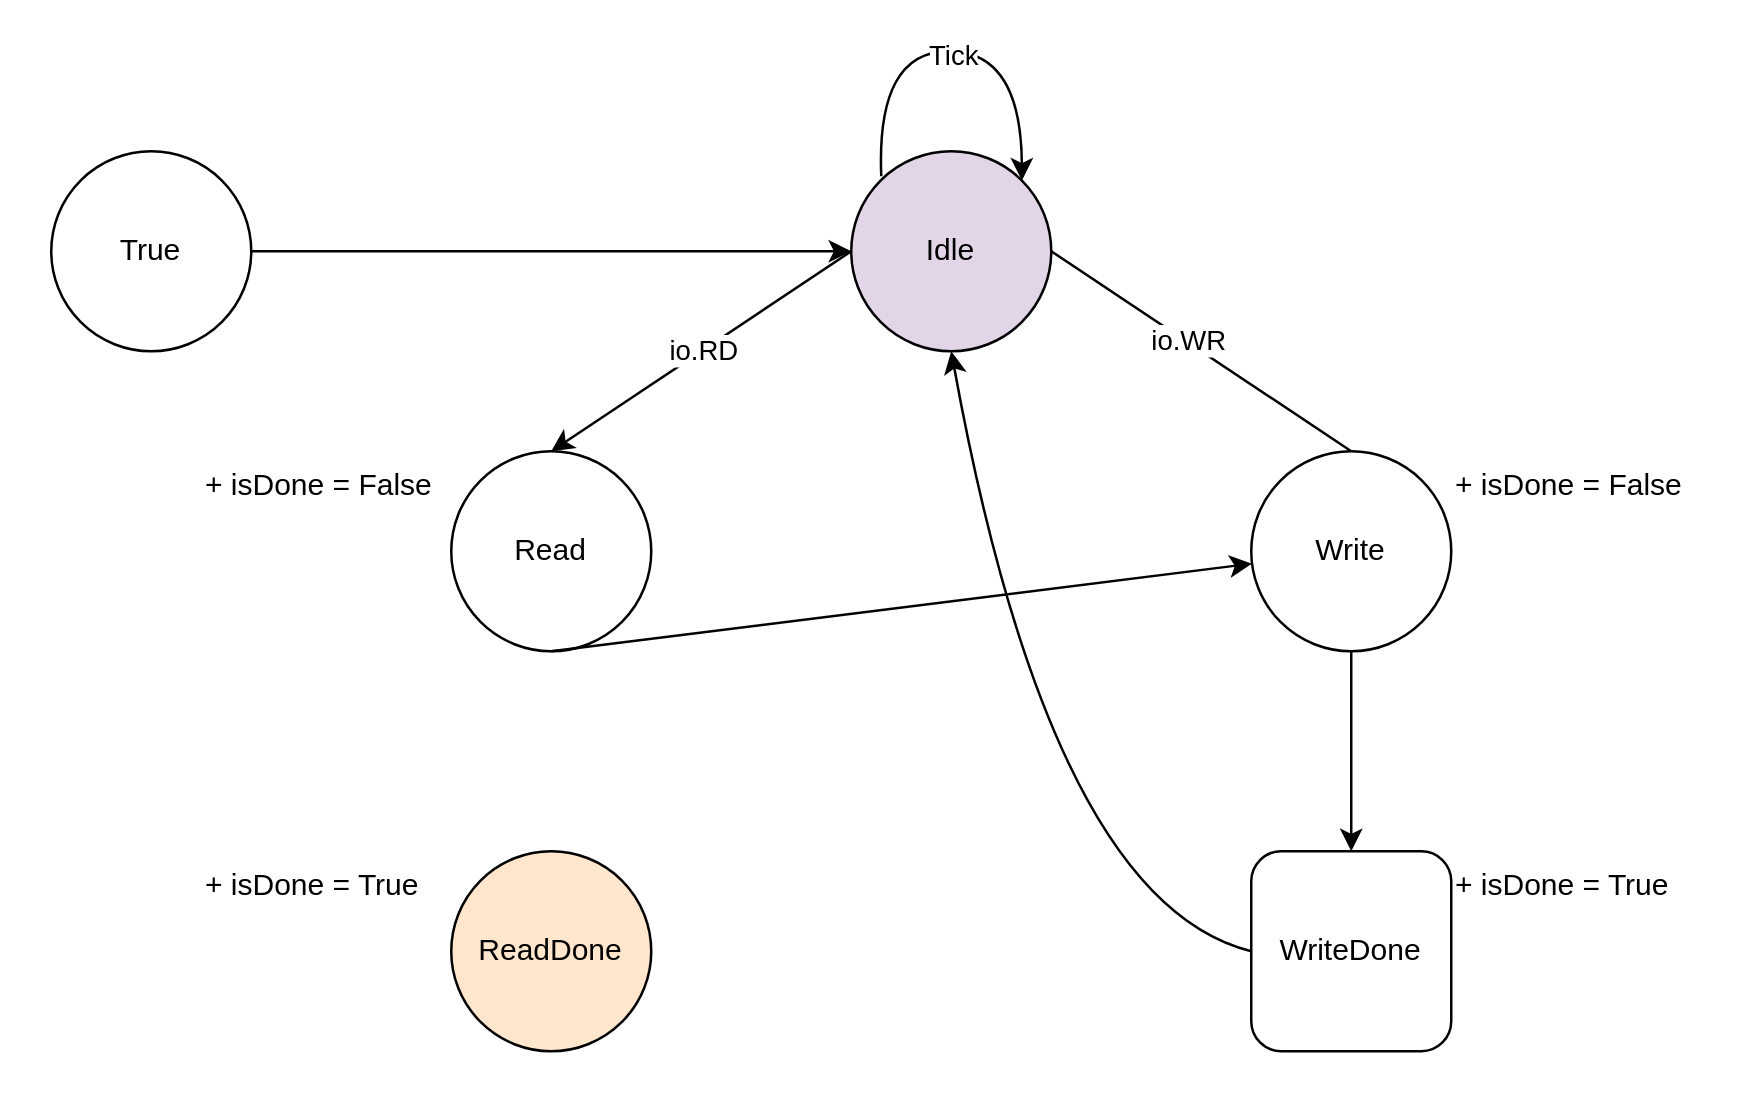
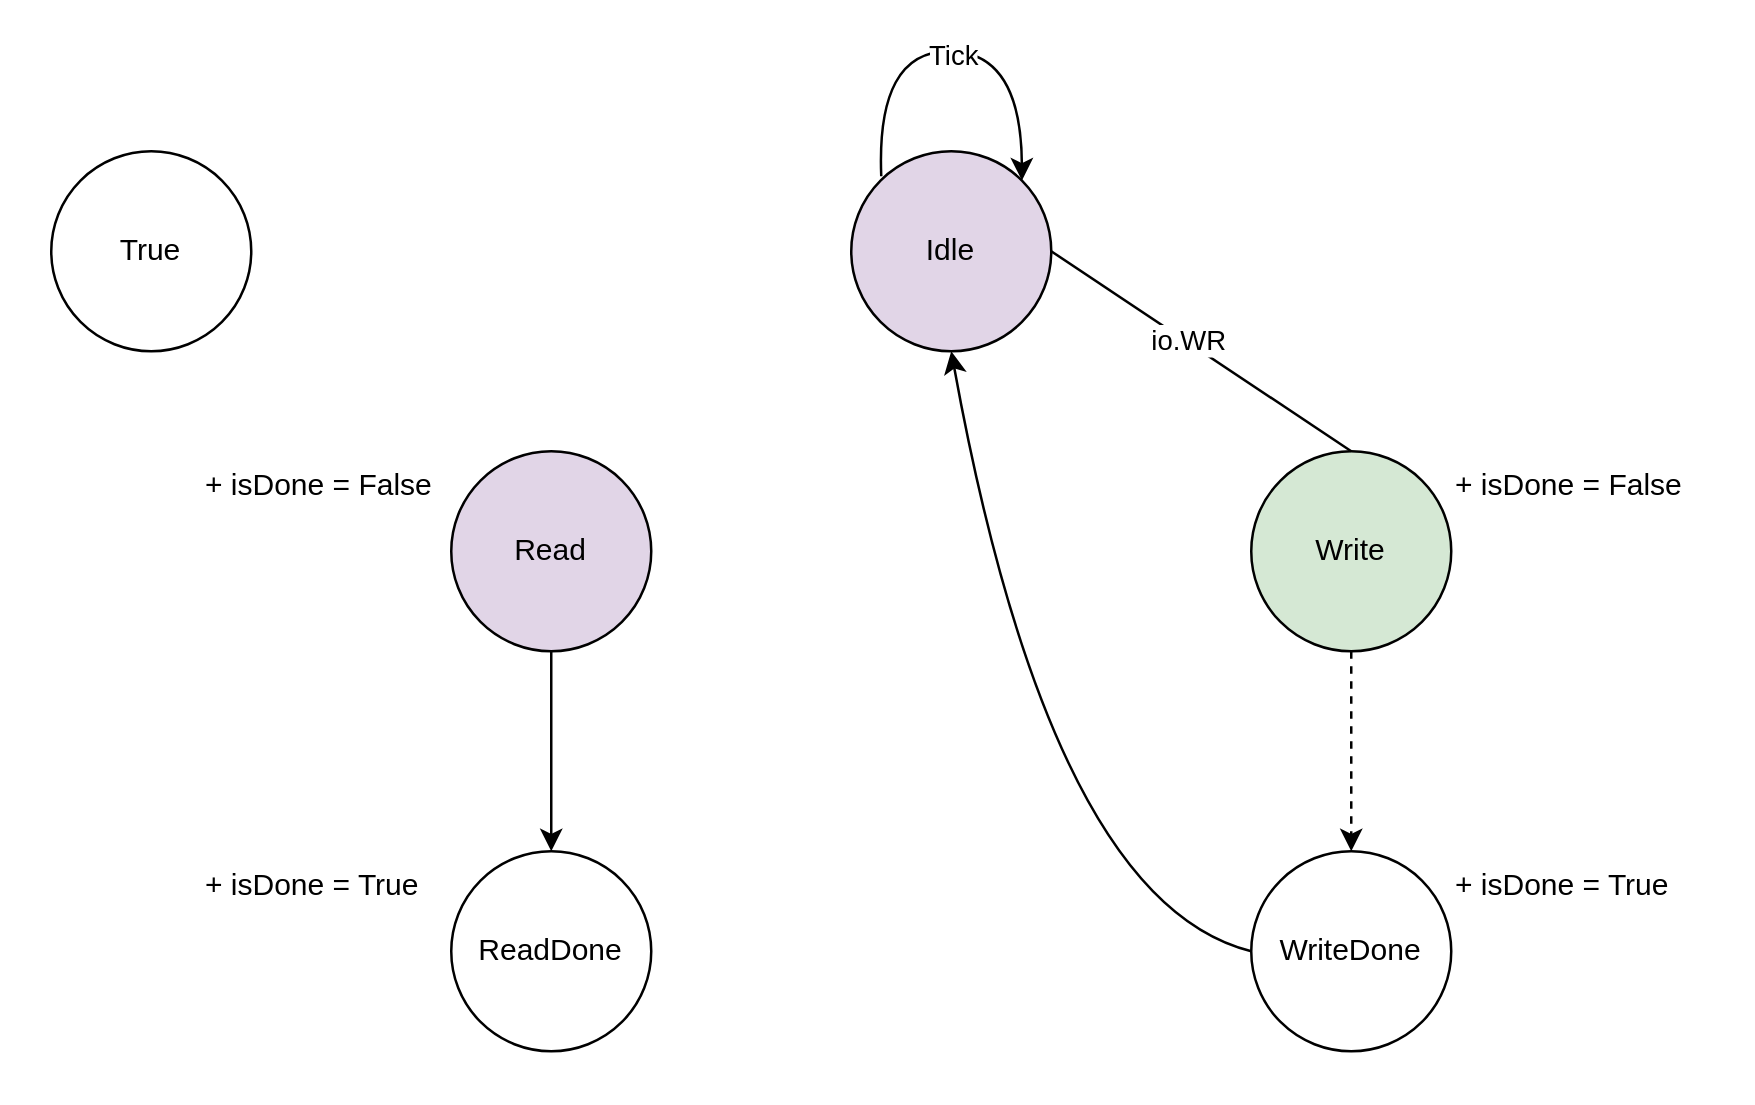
(543, 251) -> none
(769, 306) -> none
(551, 551) -> (551, 551)
(1351, 551) -> (1351, 551)
(790, 621) -> (551, 743)
(1351, 742) -> (1351, 742)
(551, 951) -> (551, 951)
(1351, 951) -> (1351, 951)
